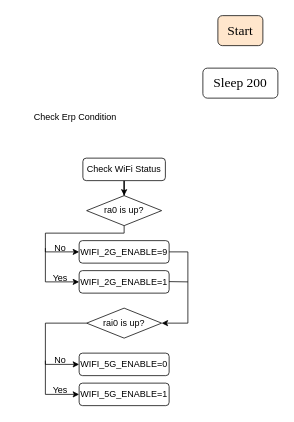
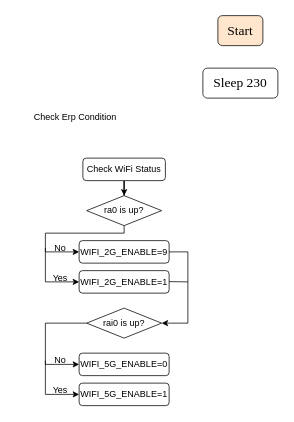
(240, 83) -> (240, 83)
